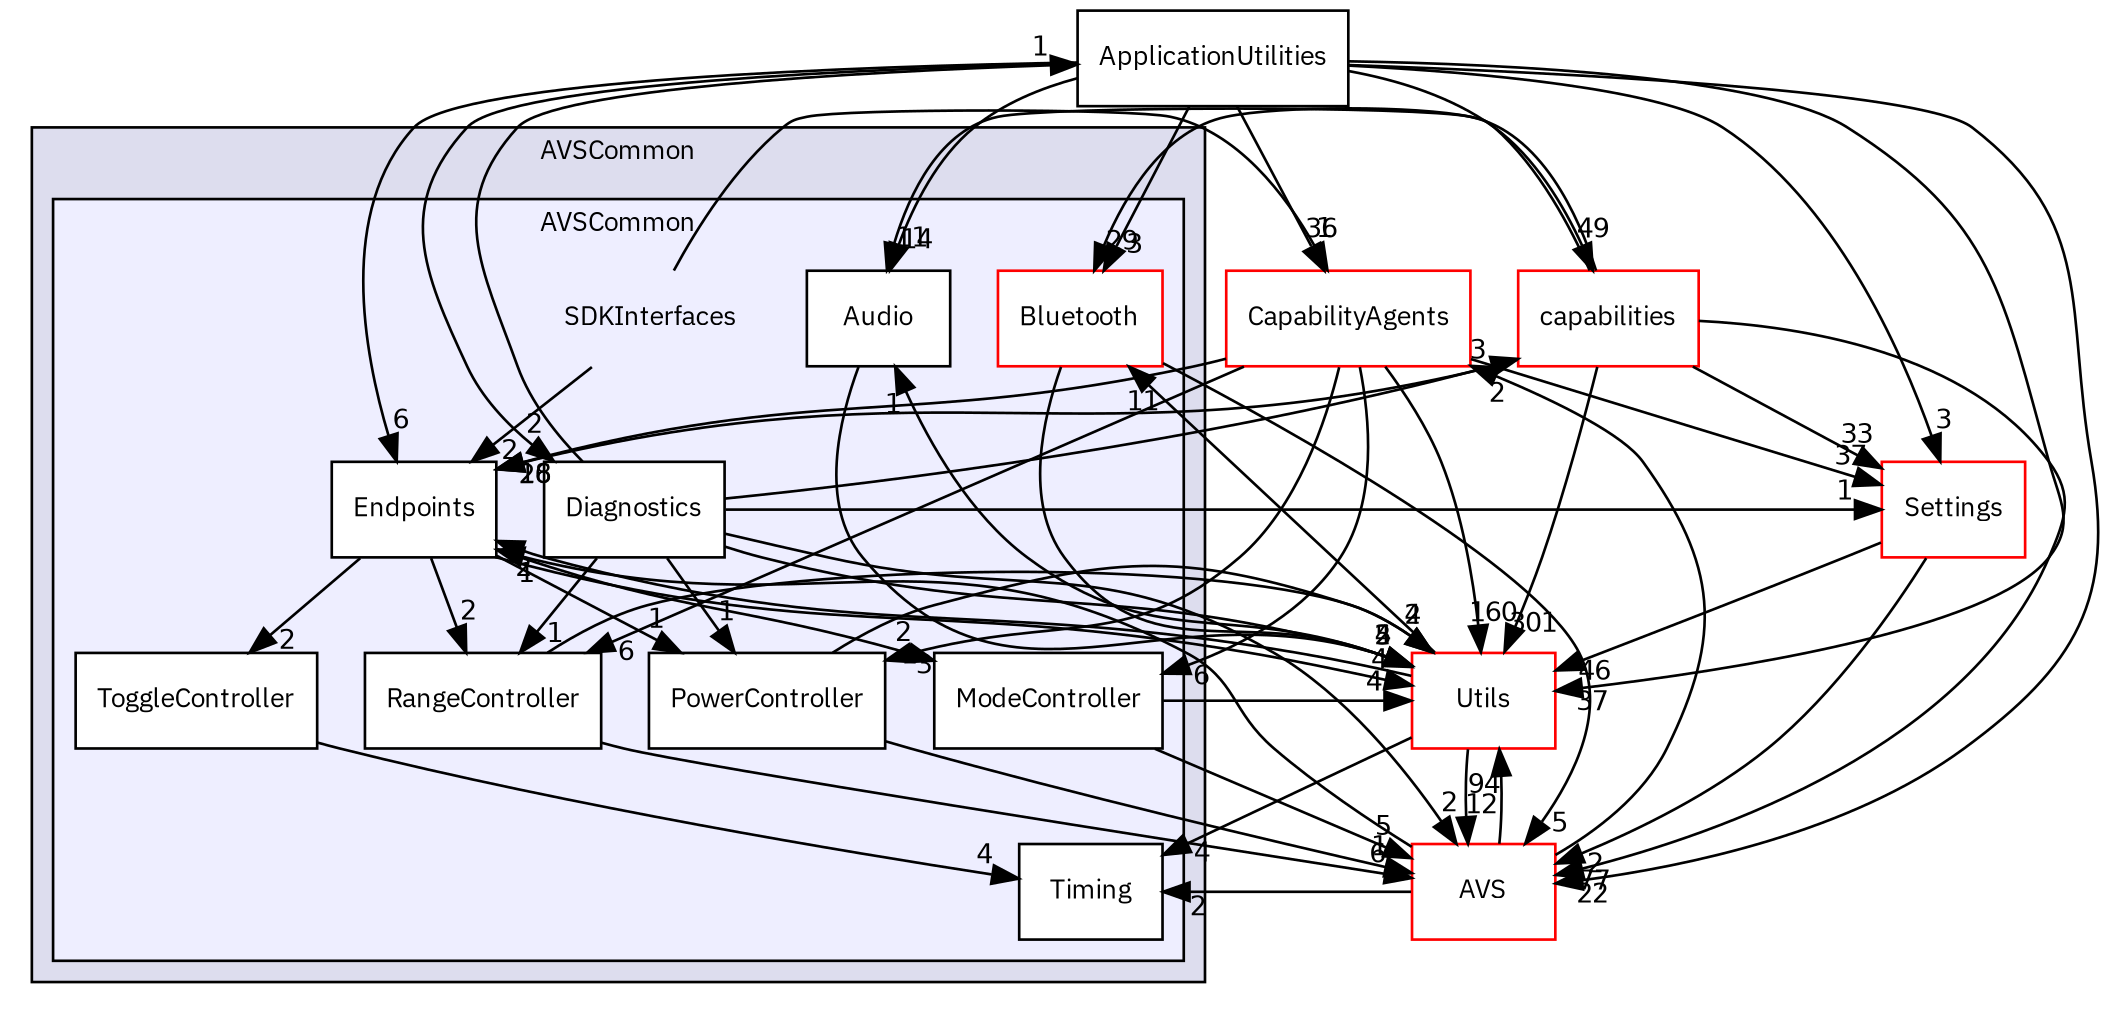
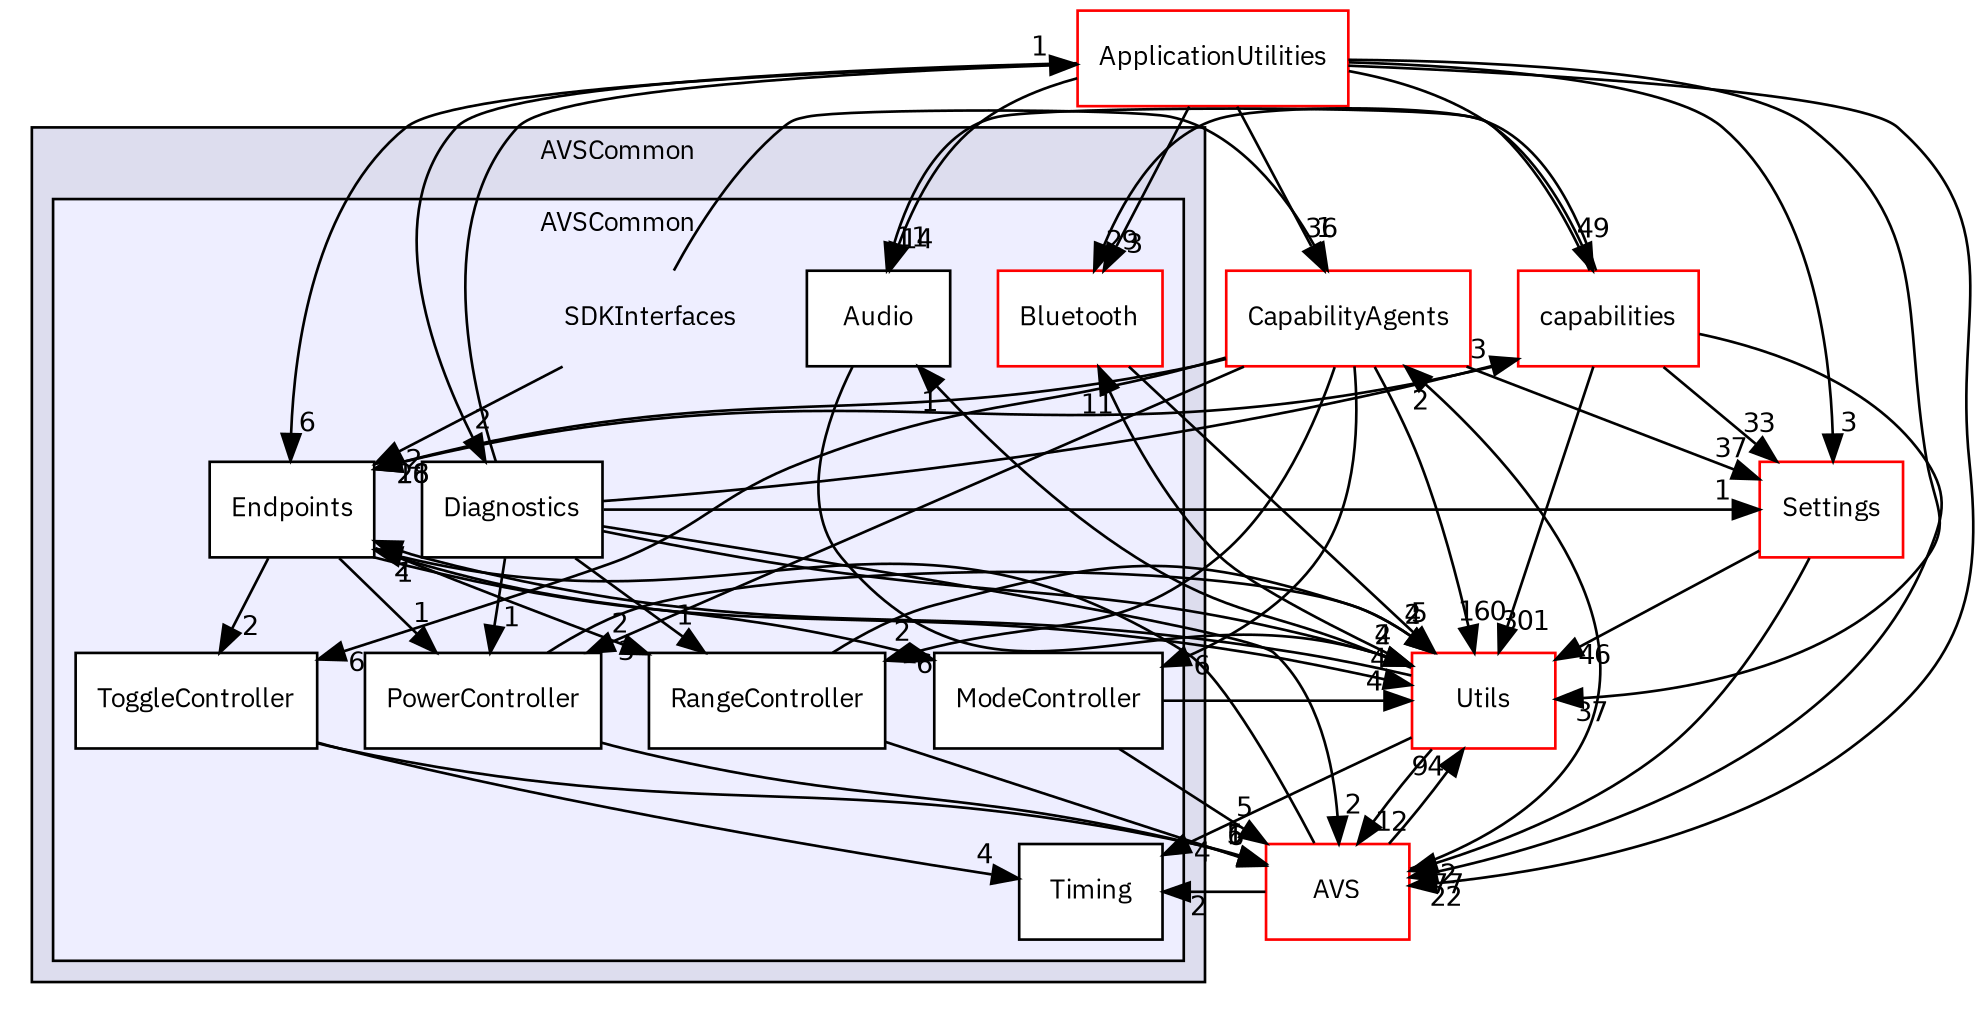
(1213, 58) -> (1213, 58)
none -> (796, 465)
(1488, 561) -> (779, 797)
